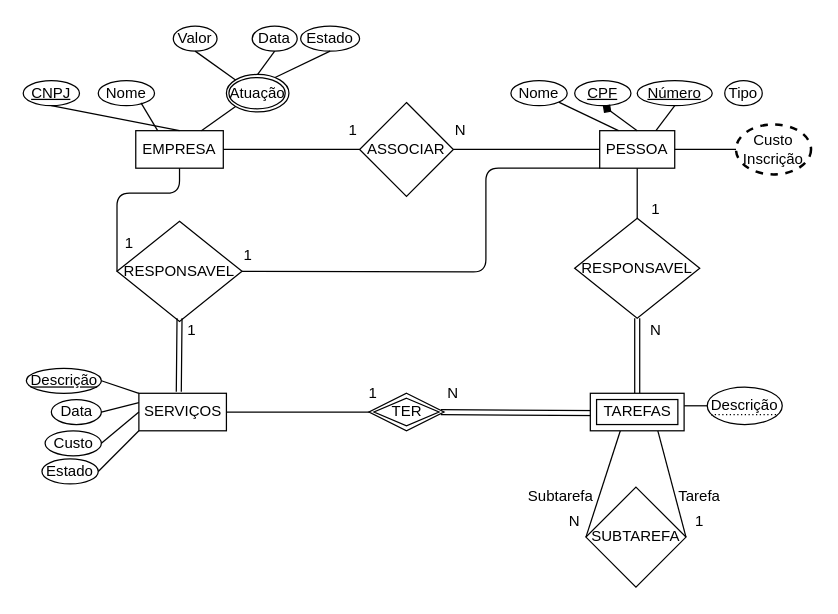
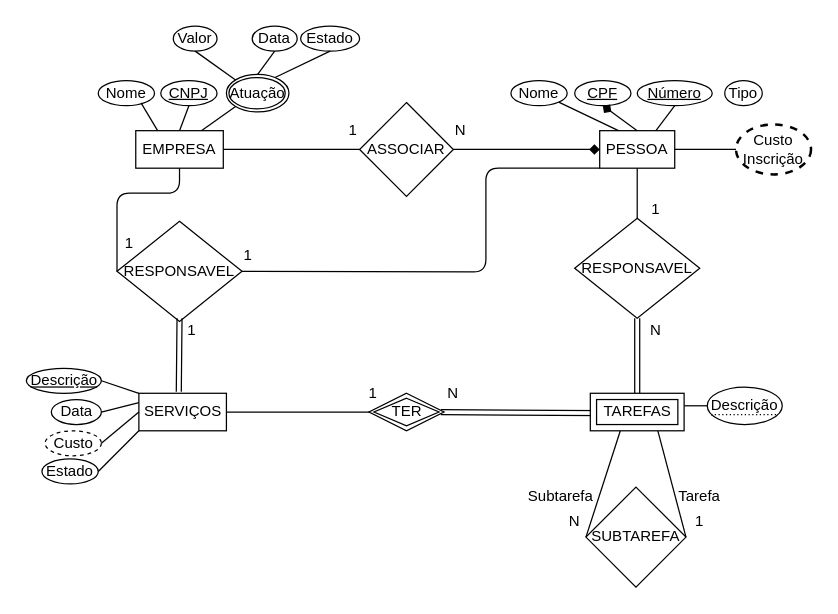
(51, 93) -> (189, 93)
(593, 149) -> (589, 149)
(73, 443) -> (73, 443)
